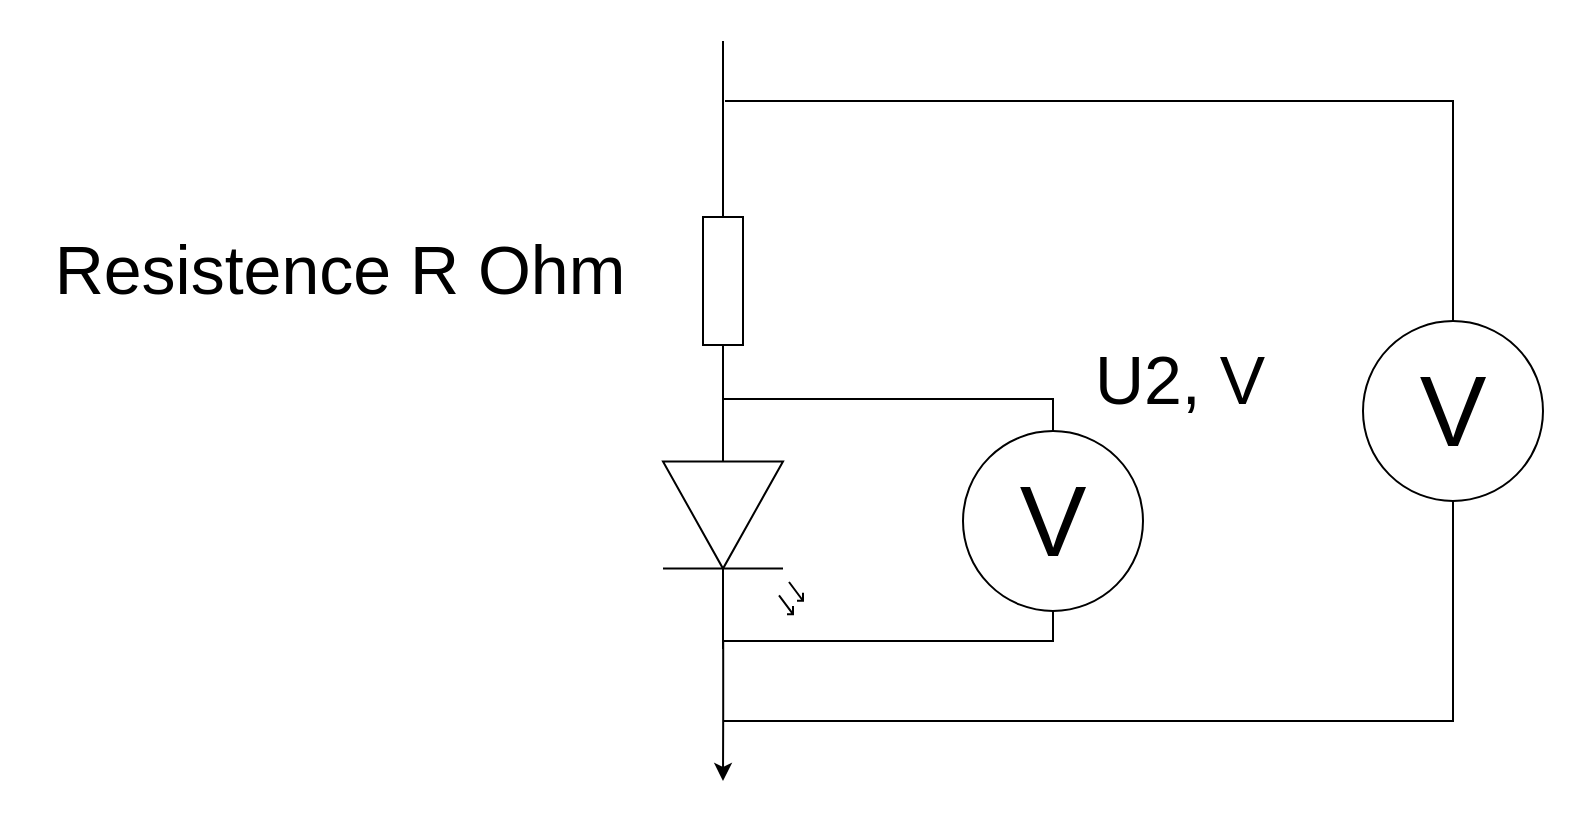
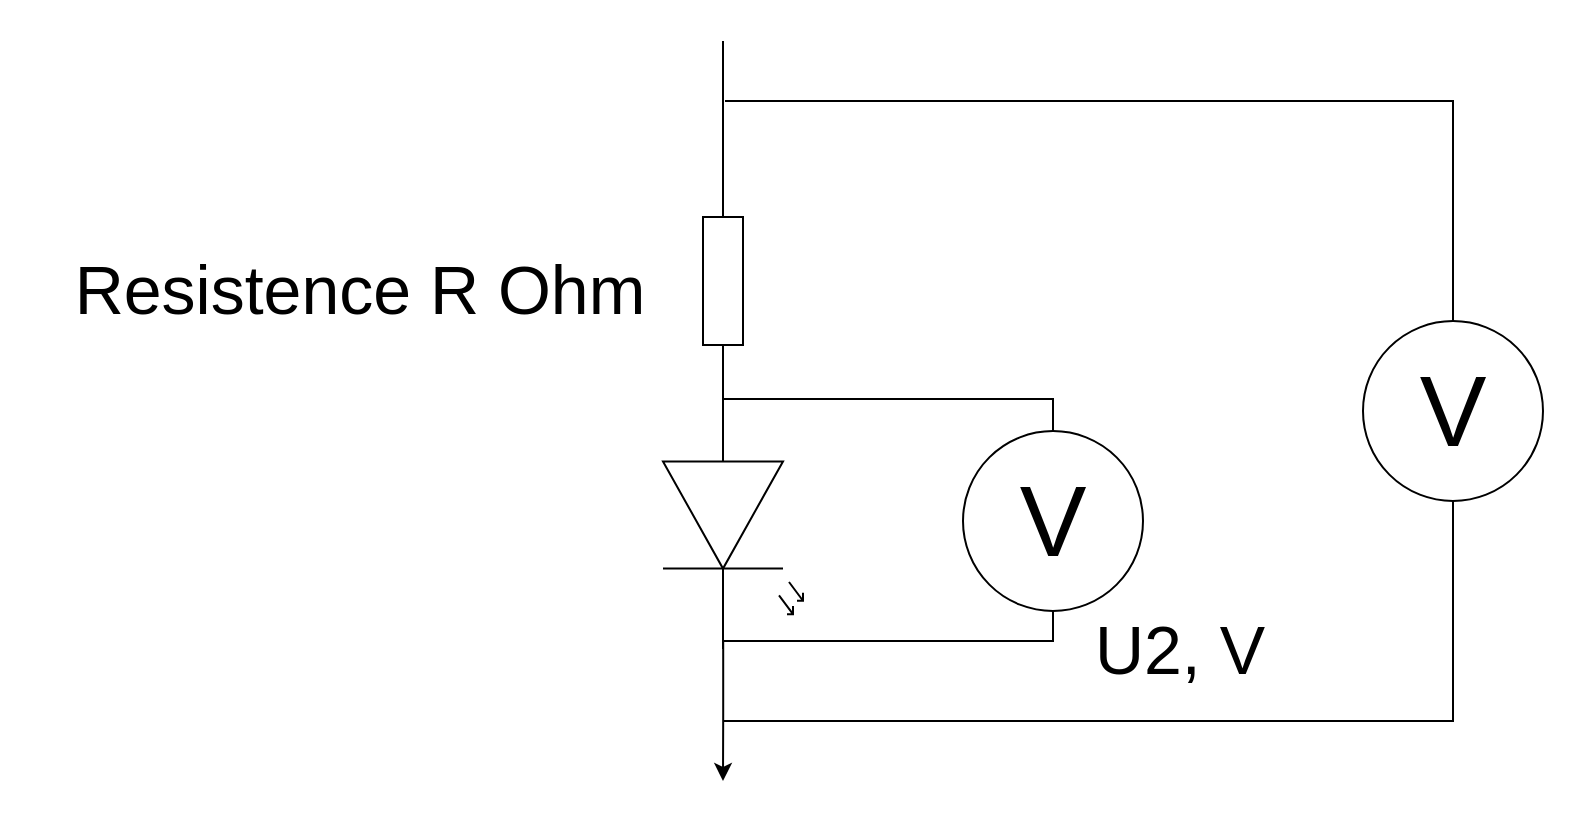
(341, 271) -> (361, 291)
(1181, 381) -> (1181, 651)
